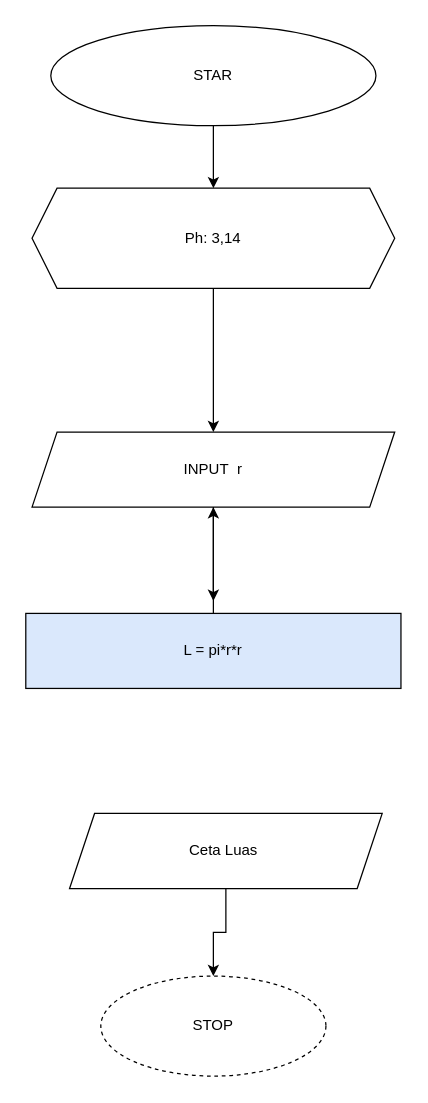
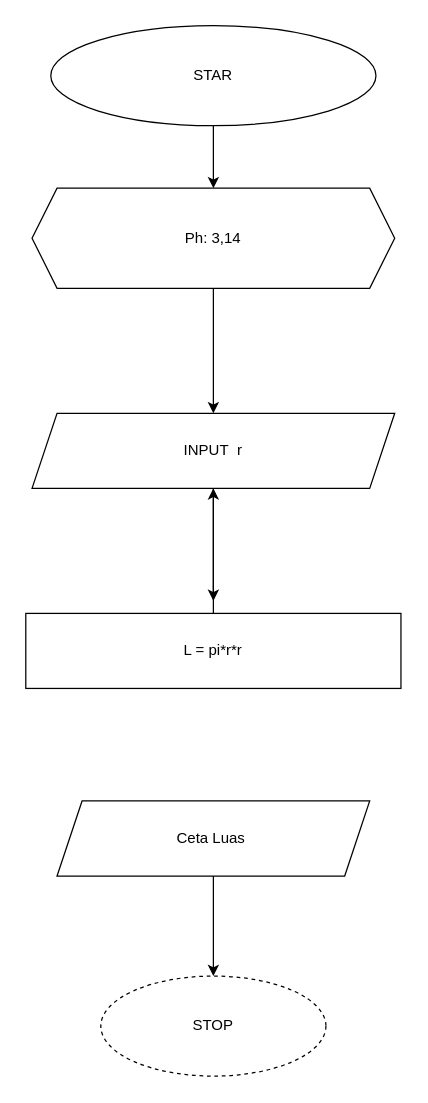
(213, 469) -> (213, 451)
(213, 651) -> (213, 651)
(226, 851) -> (213, 838)
